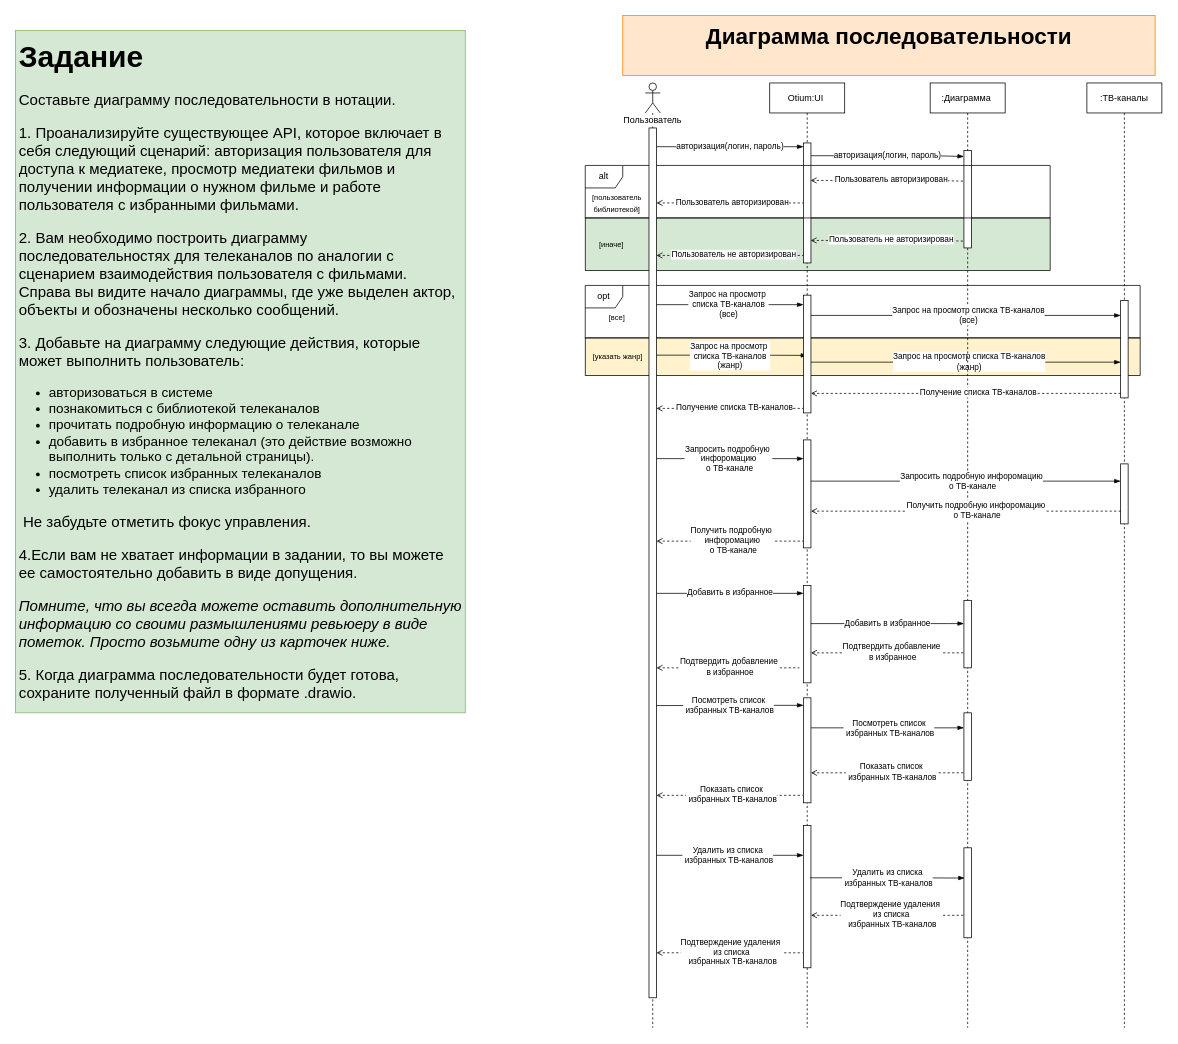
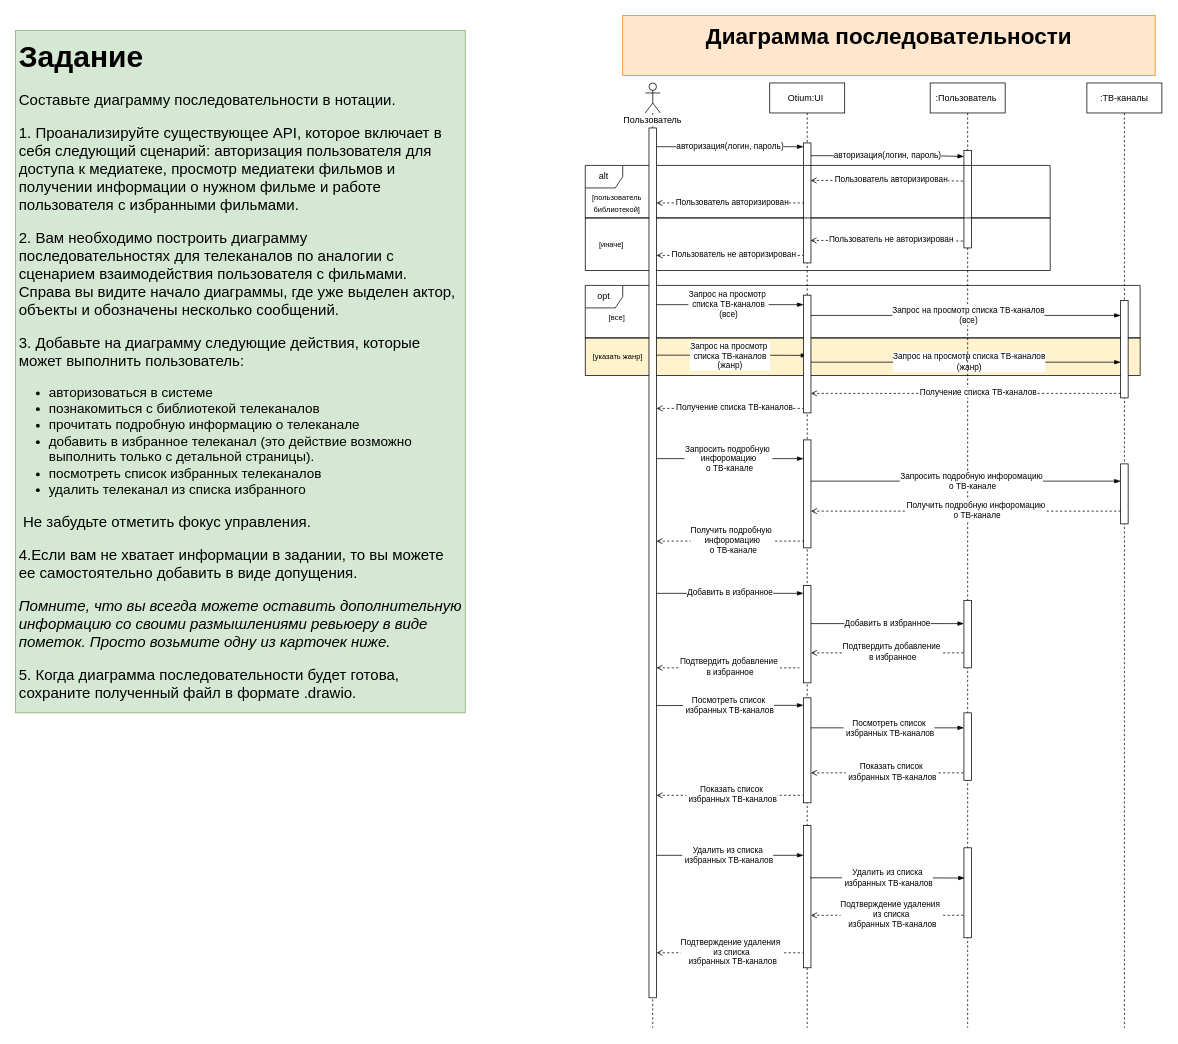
(968, 98) -> (968, 98)
(605, 244) -> (605, 244)
